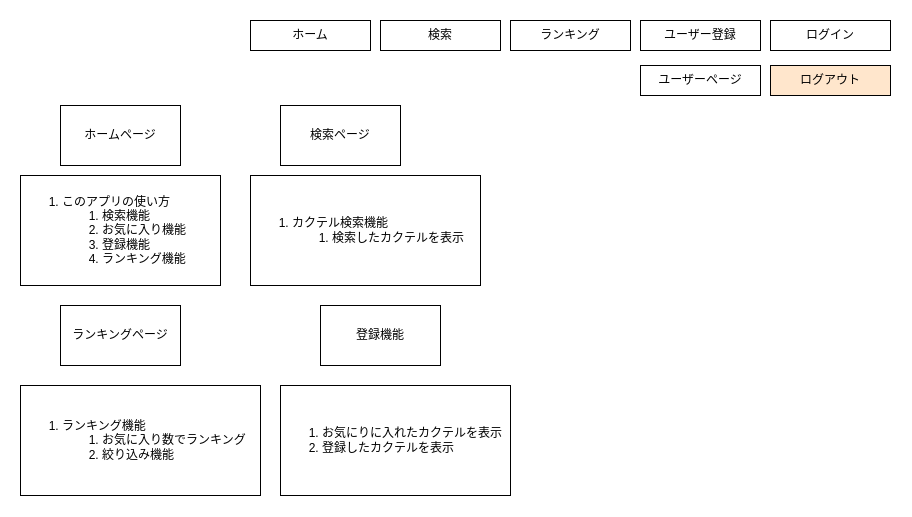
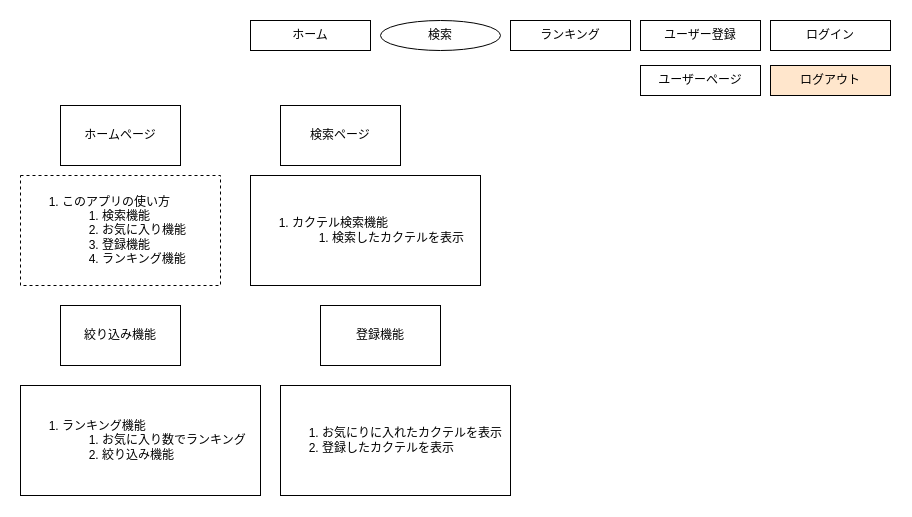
(441, 36) -> (441, 36)
(121, 231) -> (121, 231)
(121, 336) -> (121, 336)
